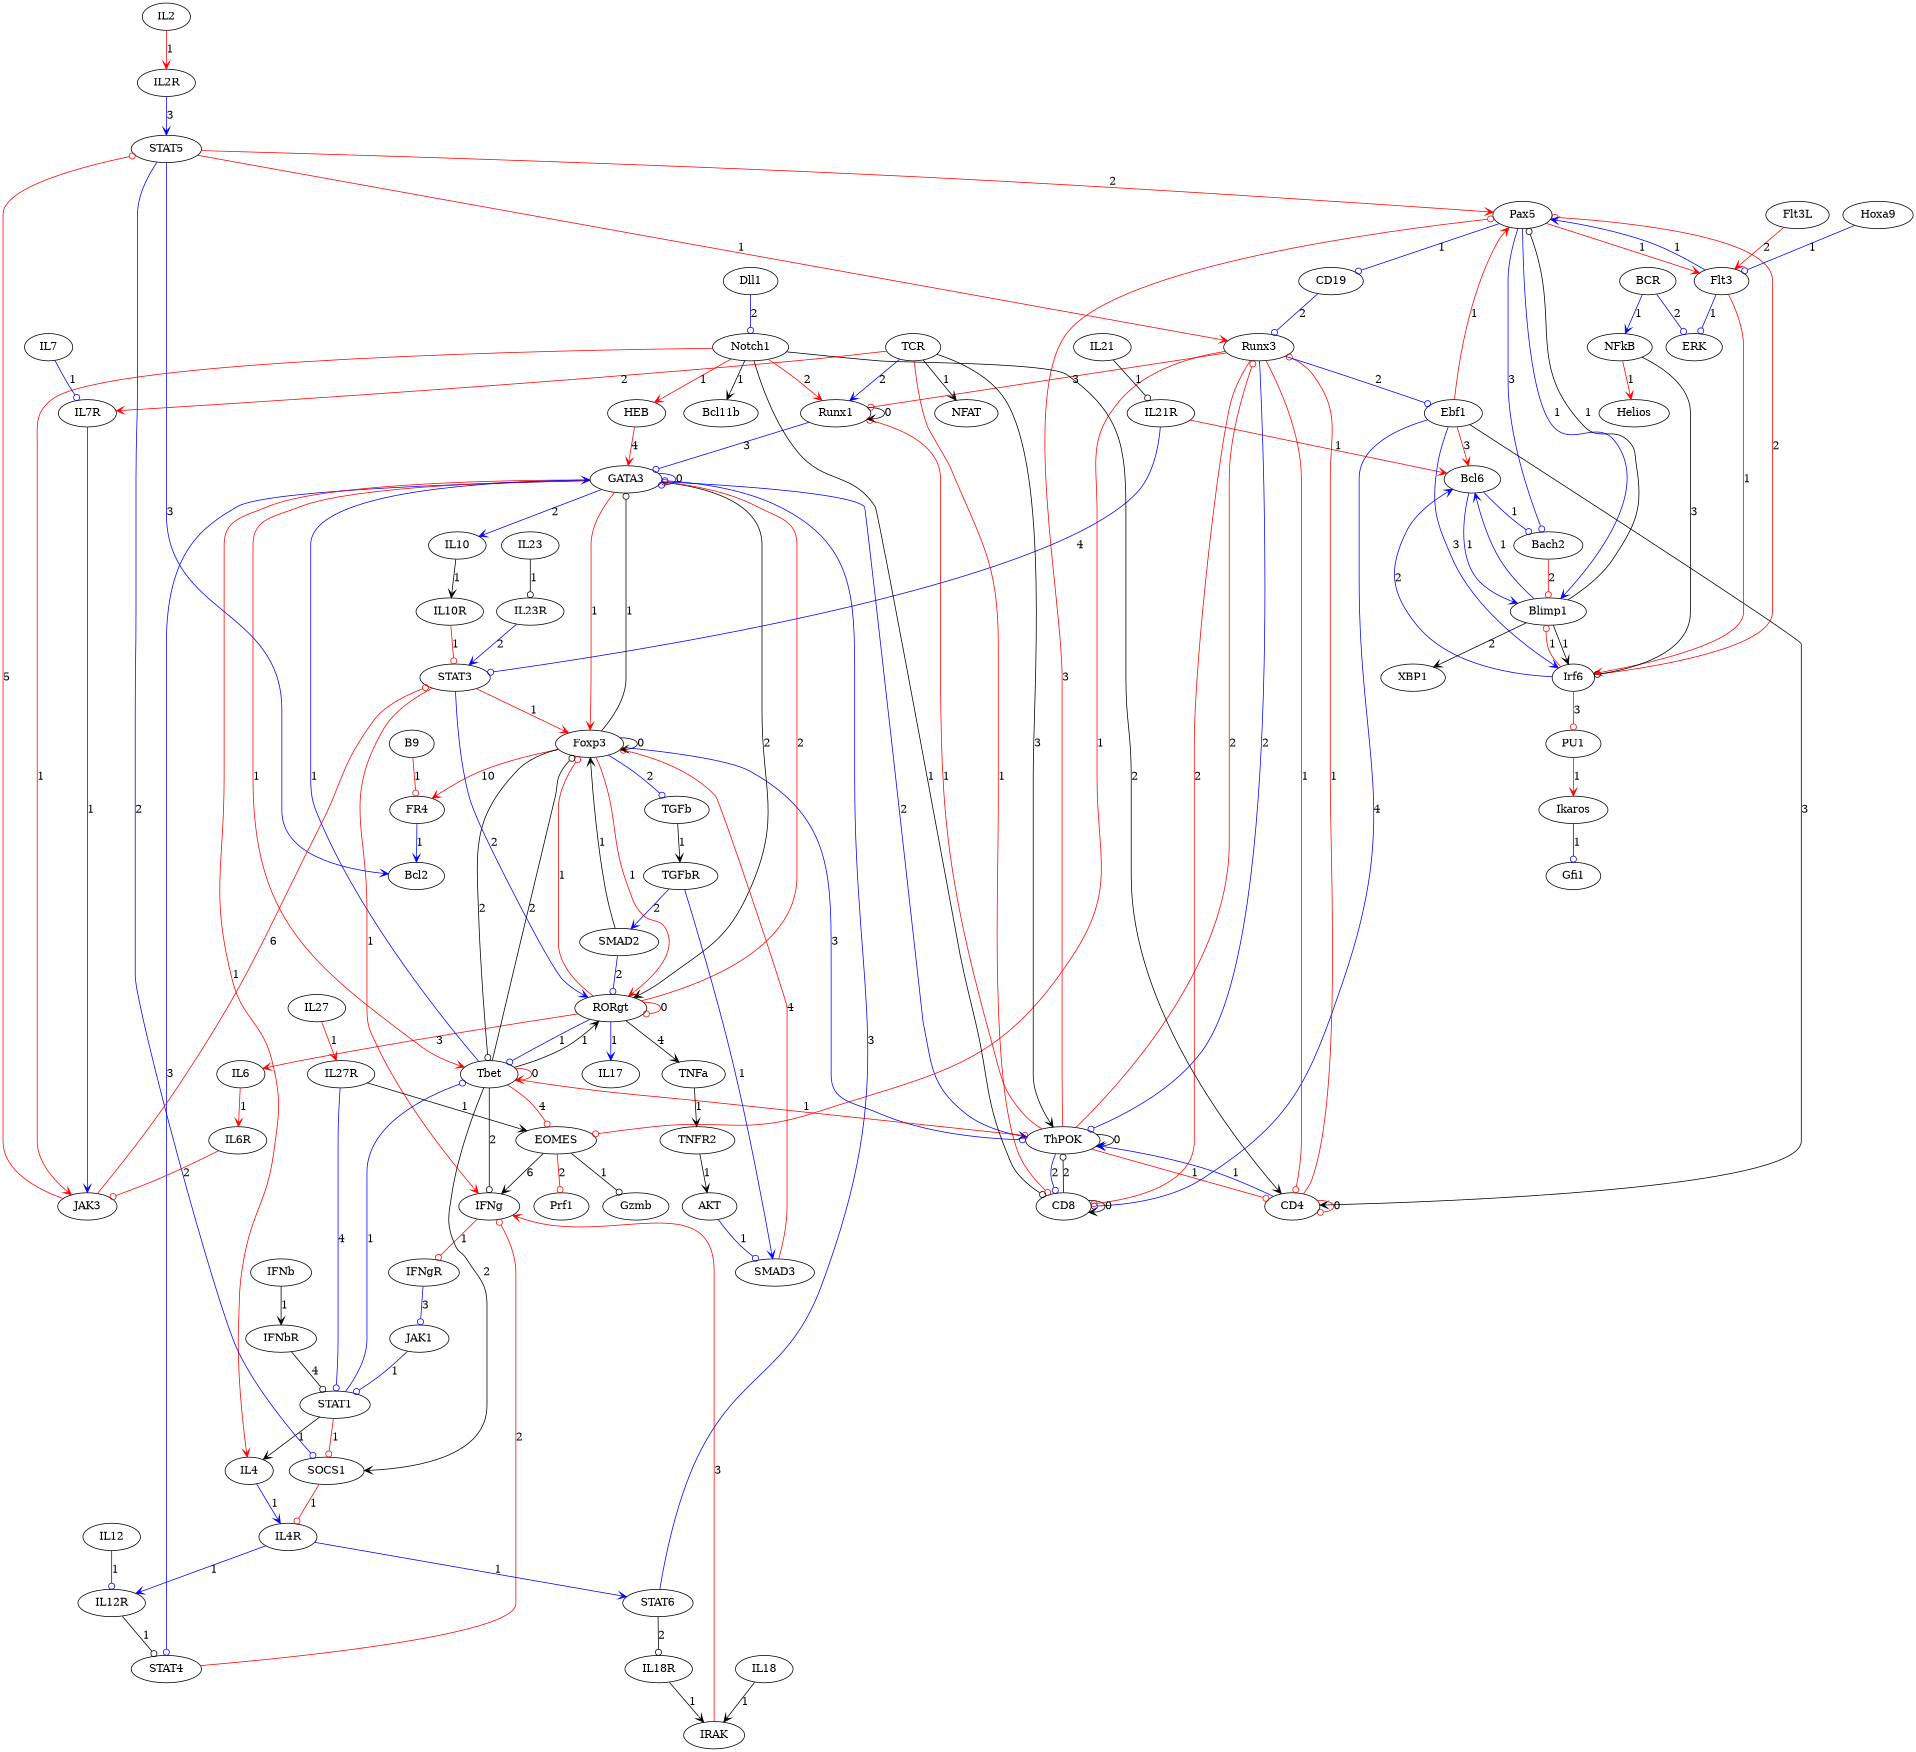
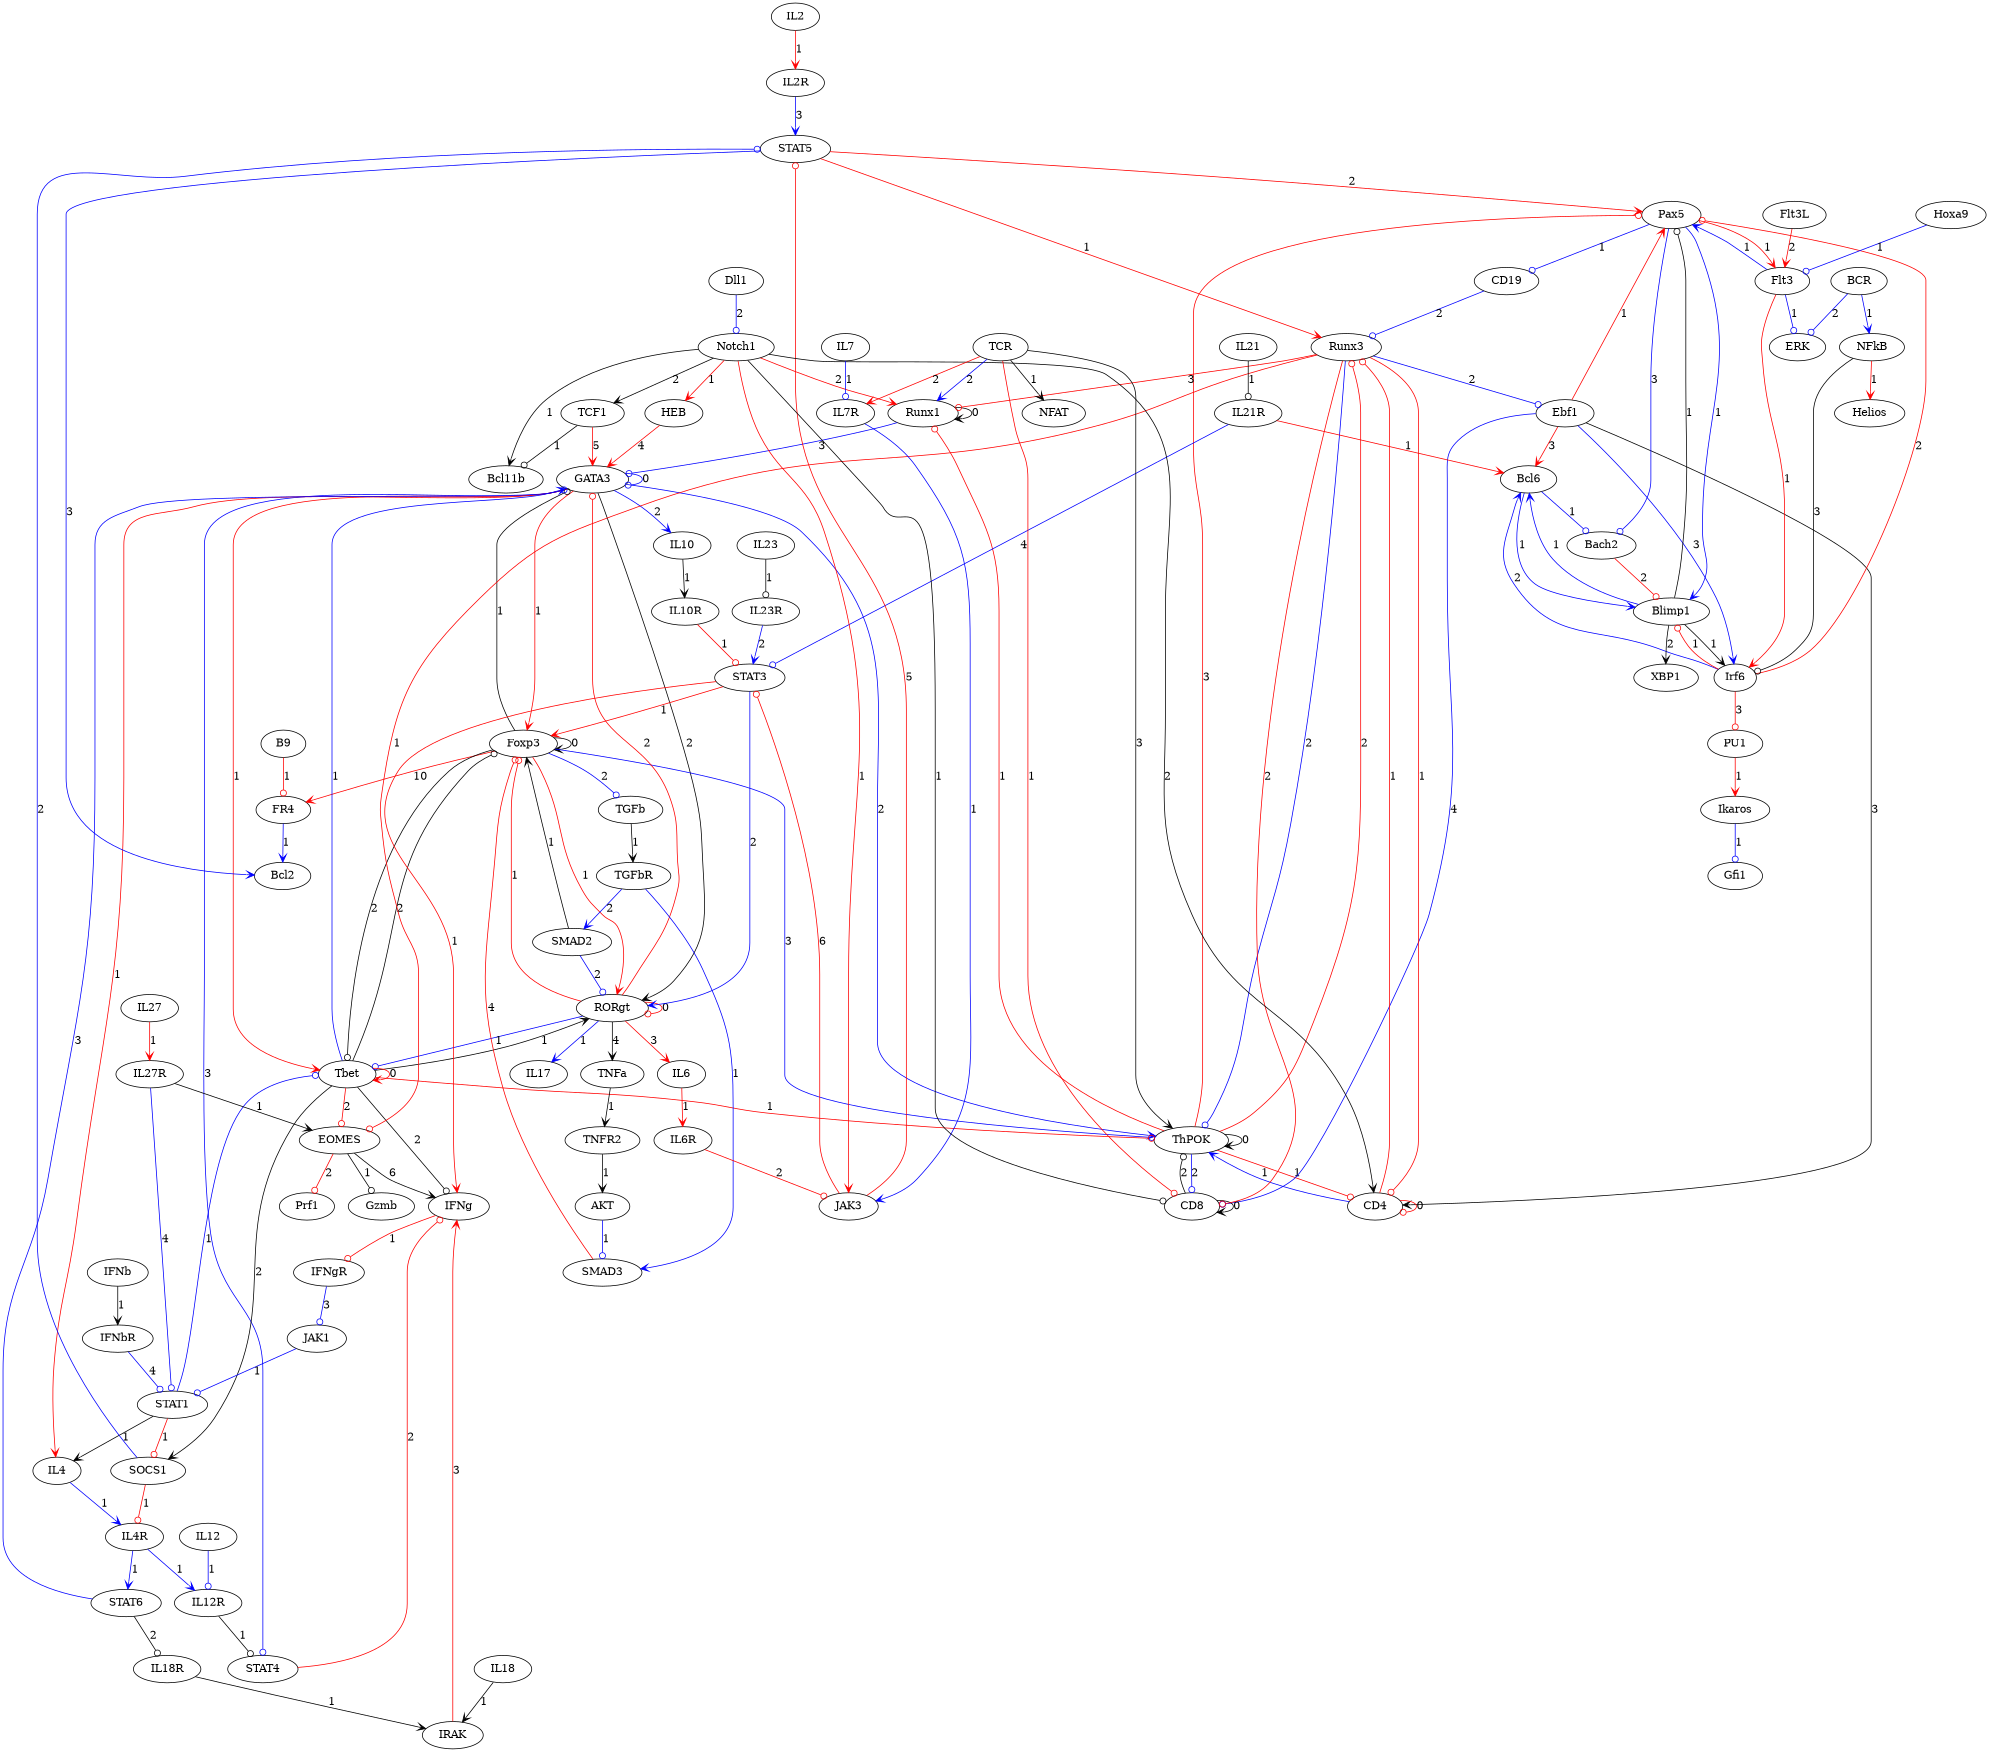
none -> (593, 413)
(135, 824) -> (37, 478)
(542, 1107) -> (347, 1107)
(306, 1369) -> (143, 1369)
